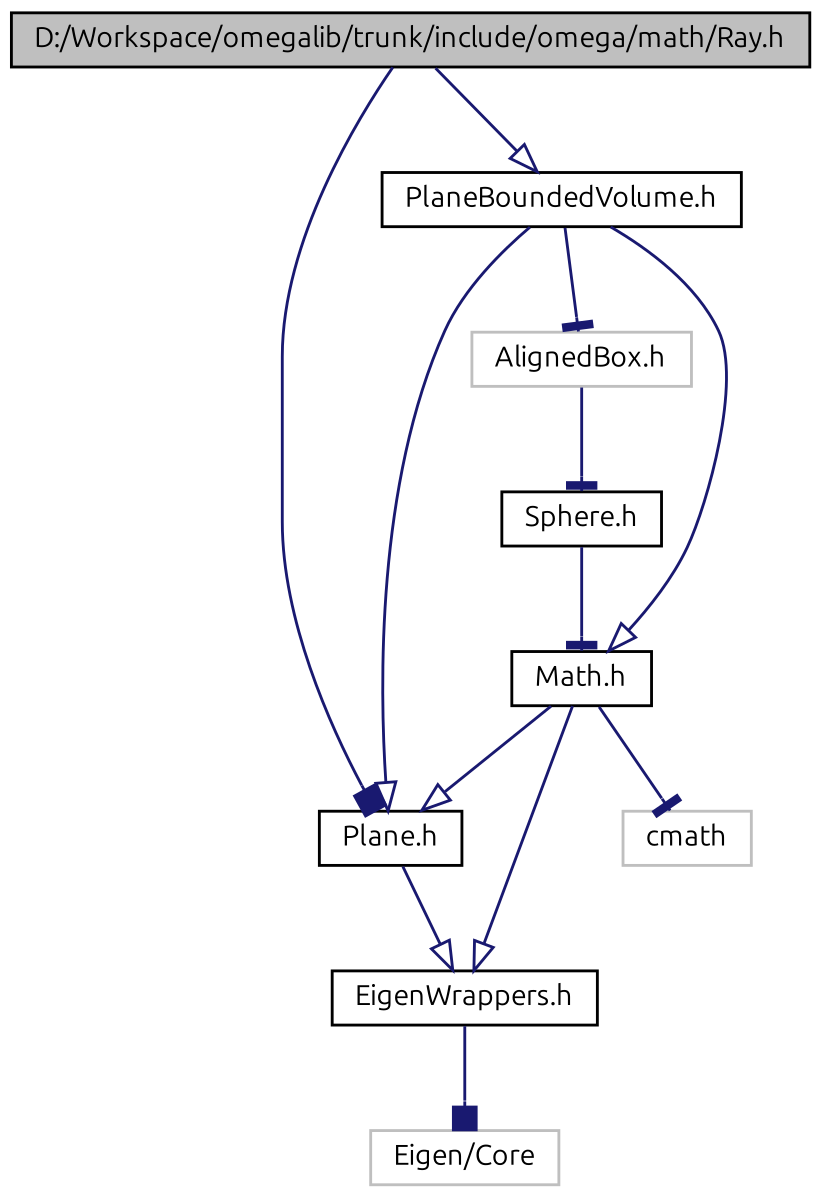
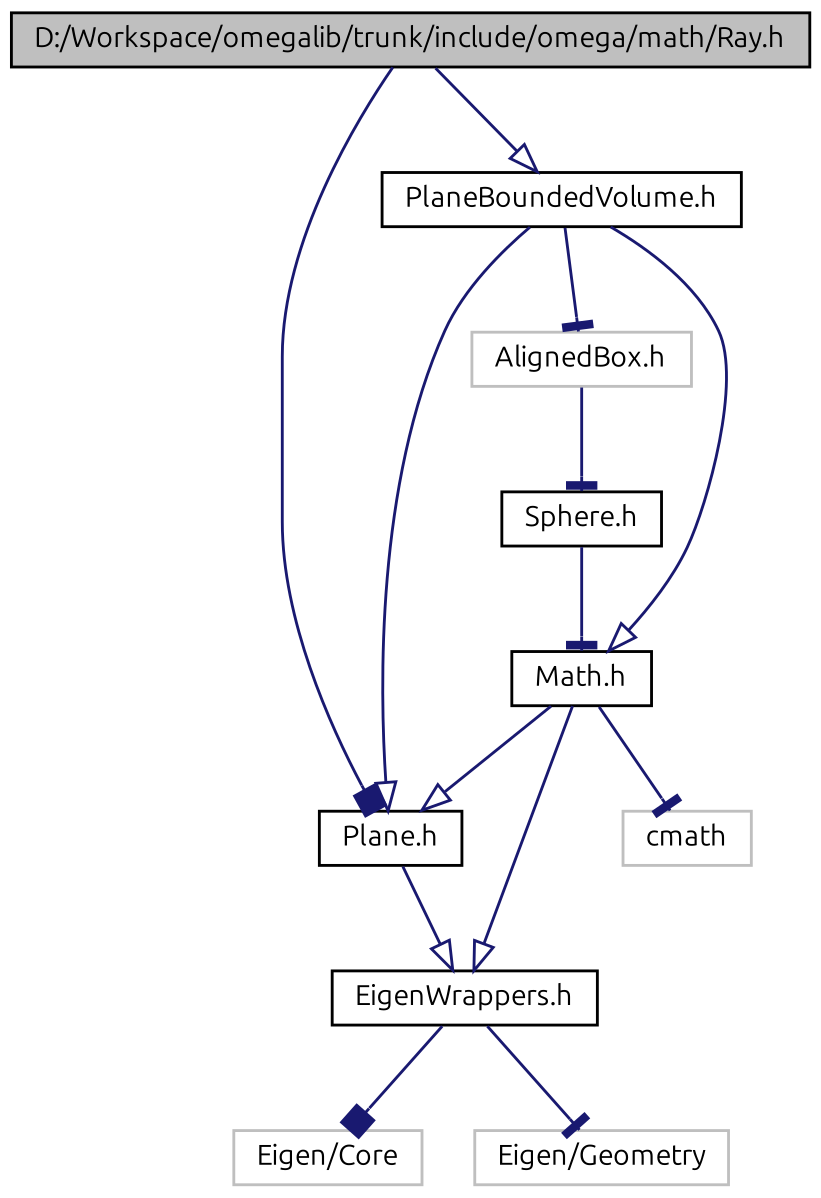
none -> (602, 1158)
